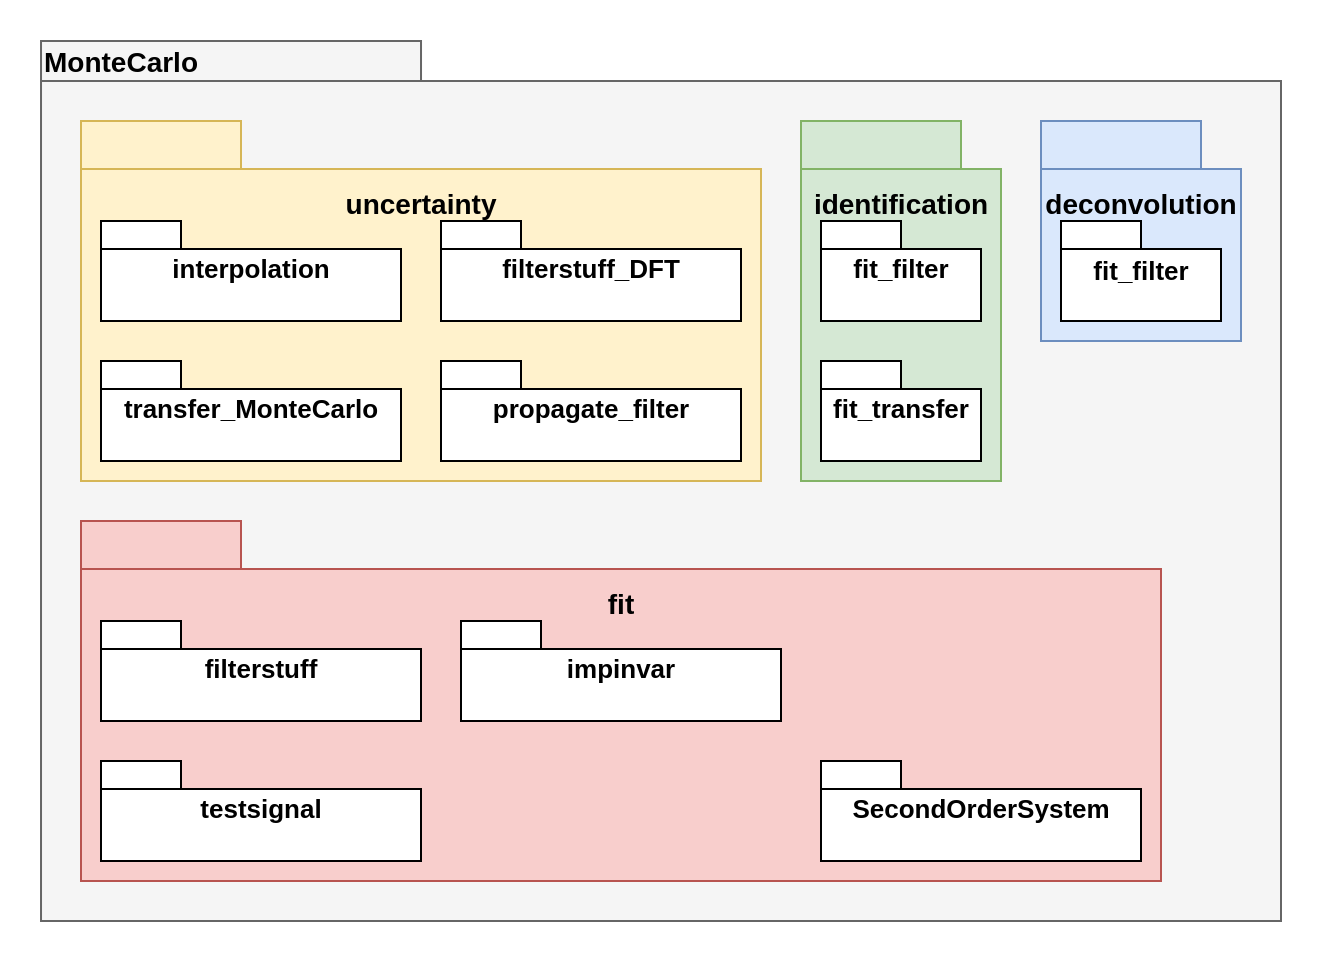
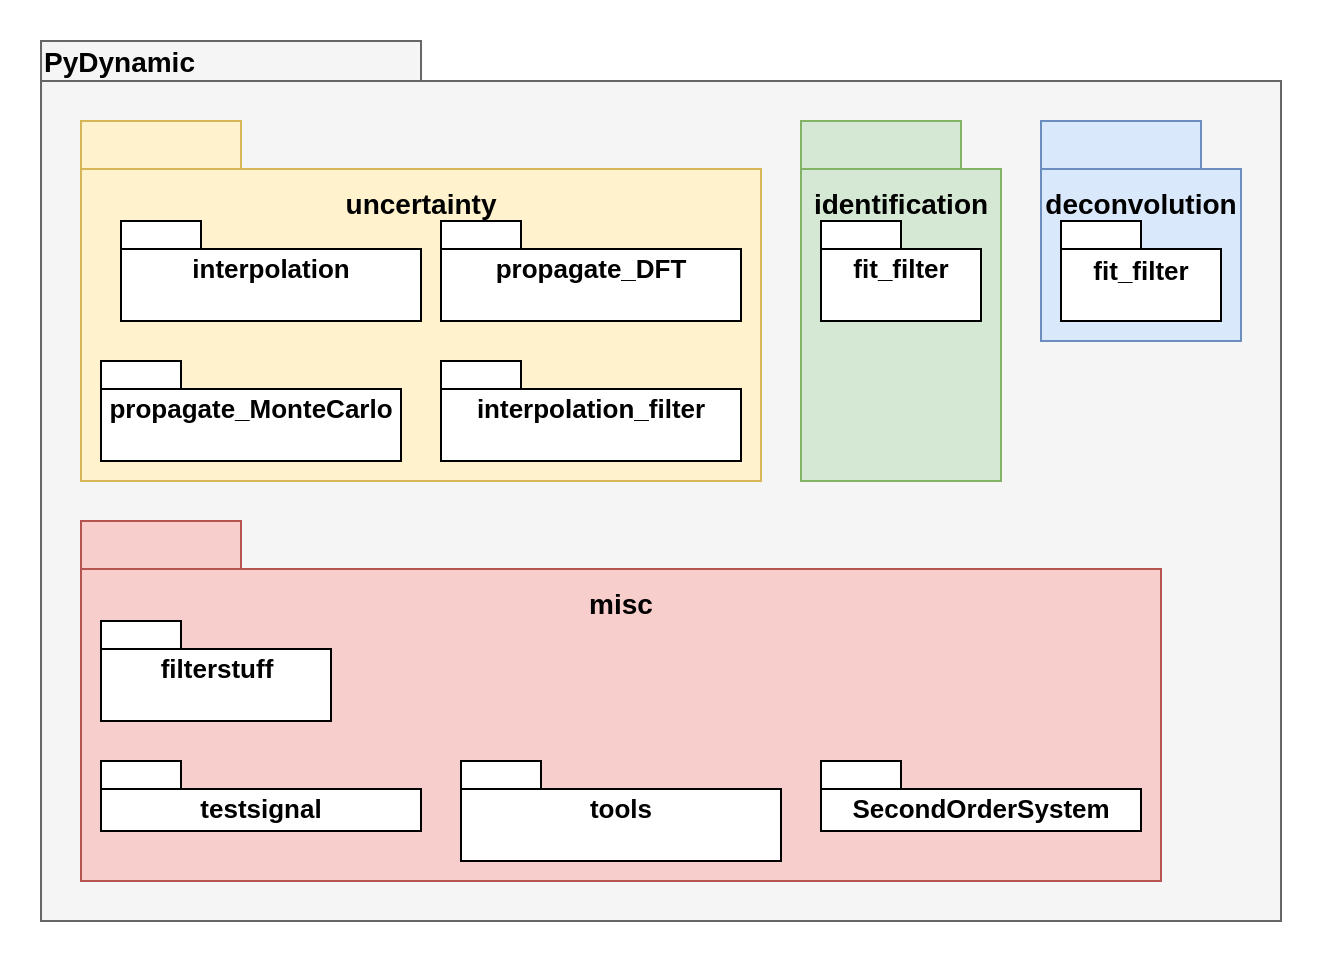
(120, 64) -> (112, 64)
(251, 271) -> (271, 271)
(592, 271) -> (592, 271)
(252, 411) -> (252, 411)
(592, 411) -> (592, 411)
(901, 411) -> none
(622, 572) -> (622, 572)
(261, 671) -> (216, 671)
(621, 671) -> none
(261, 811) -> (261, 796)
none -> (621, 811)
(981, 811) -> (981, 796)
